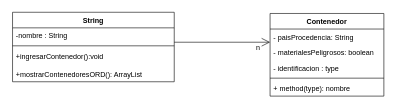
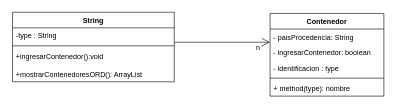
(44, 36) -> (40, 36)
(329, 53) -> (327, 53)
